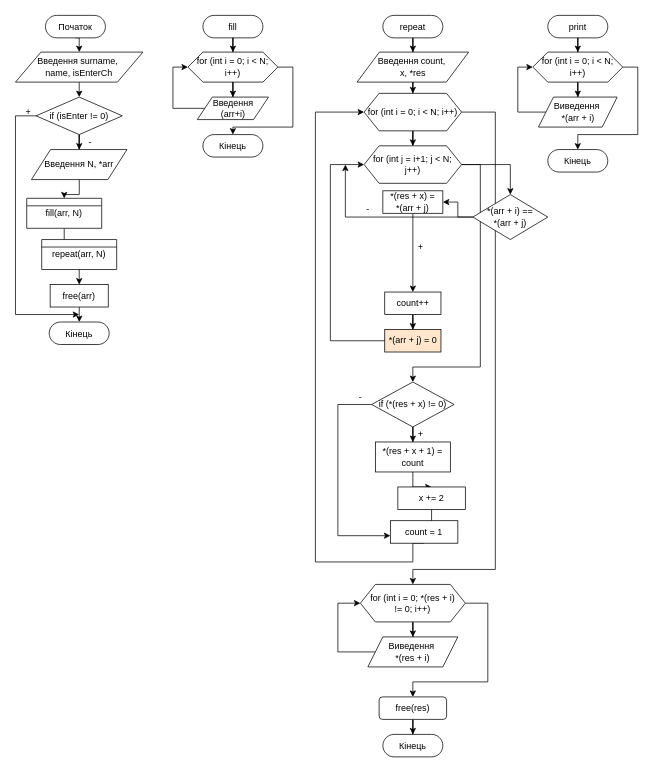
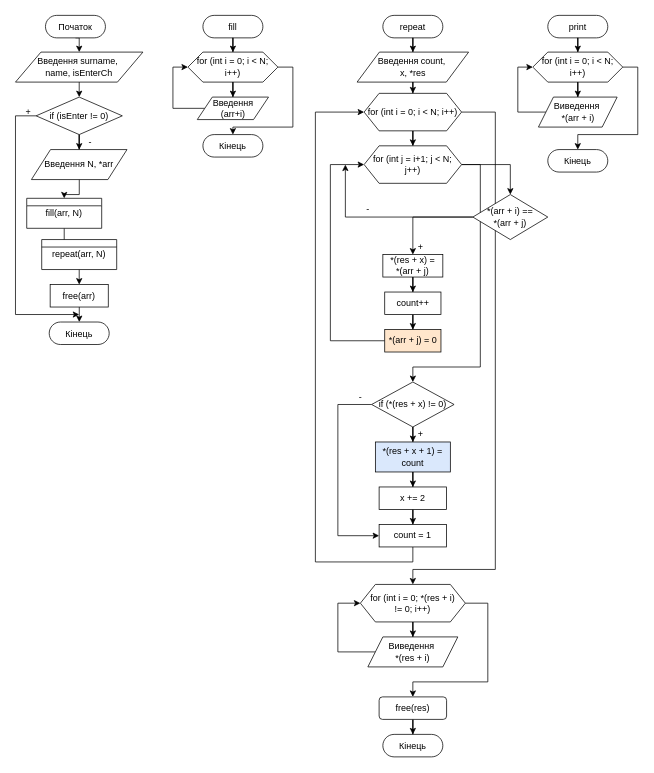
(413, 202) -> (413, 266)
(413, 457) -> (413, 457)
(432, 498) -> (413, 498)
(424, 532) -> (413, 536)
